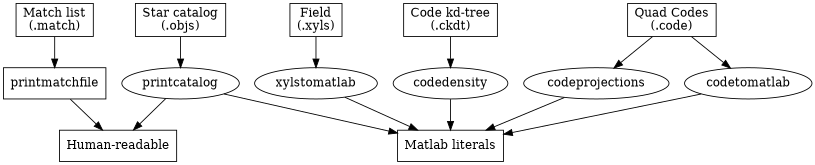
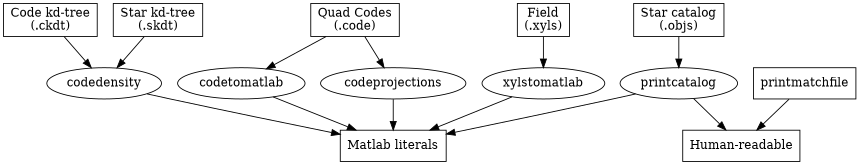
(55, 20) -> none
none -> (158, 20)
